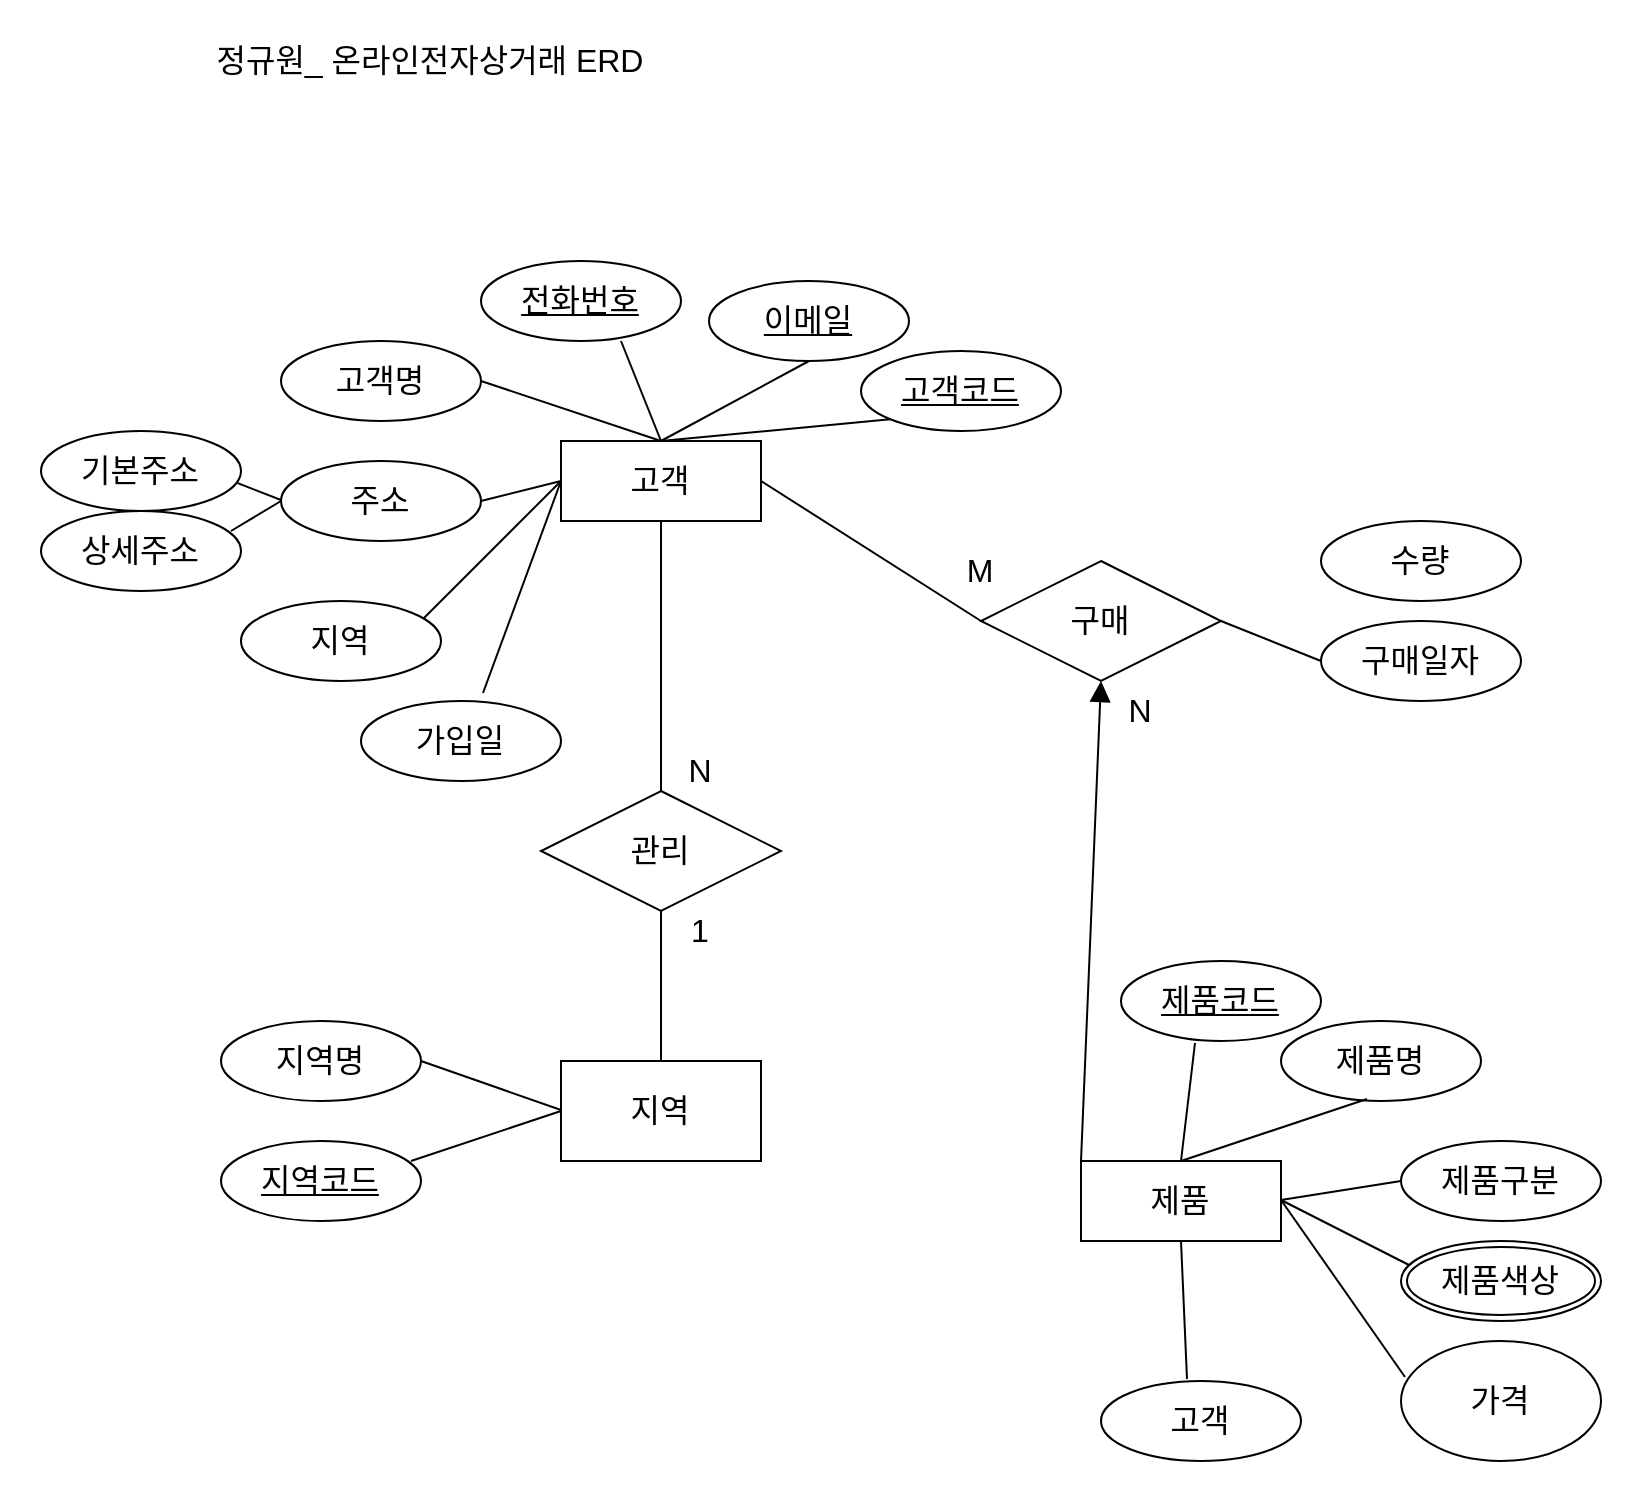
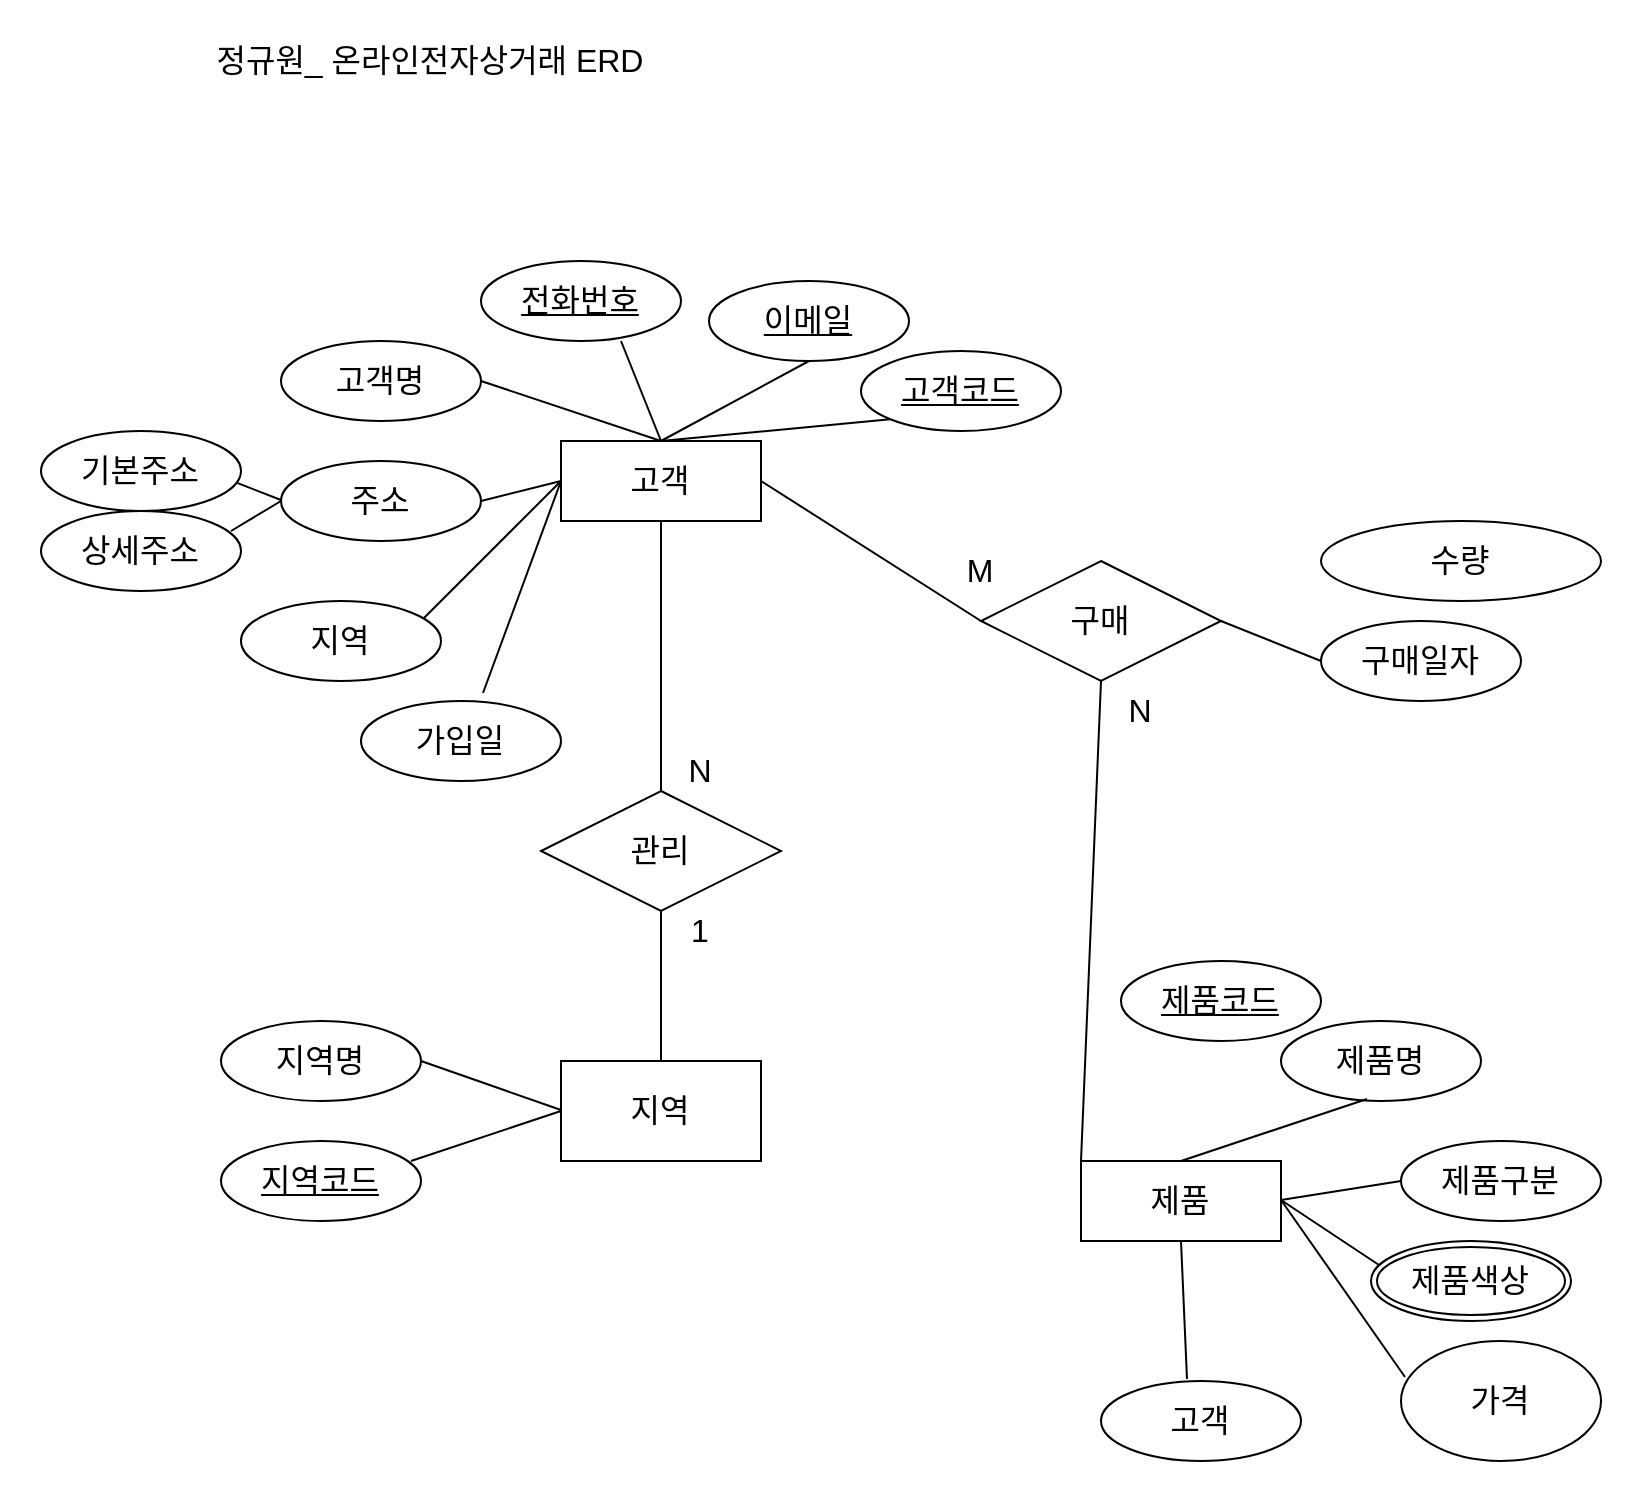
(1421, 561) -> (1461, 561)
(1100, 702) -> (1100, 693)
(1188, 1100) -> none
(1501, 1281) -> (1471, 1281)
